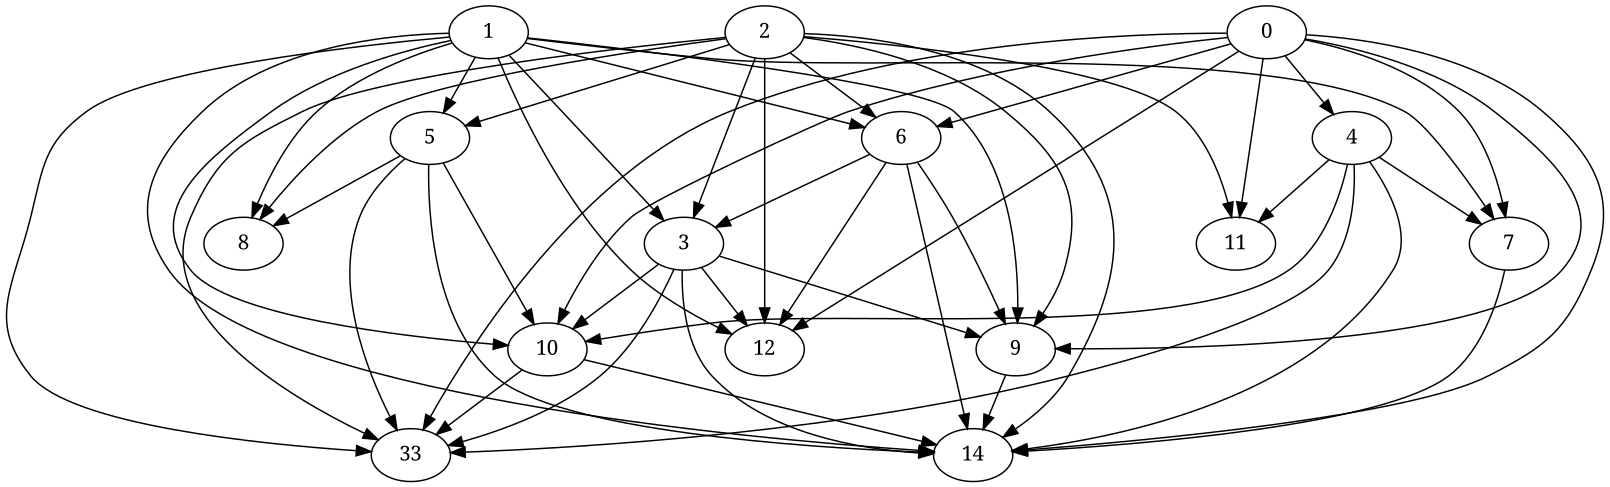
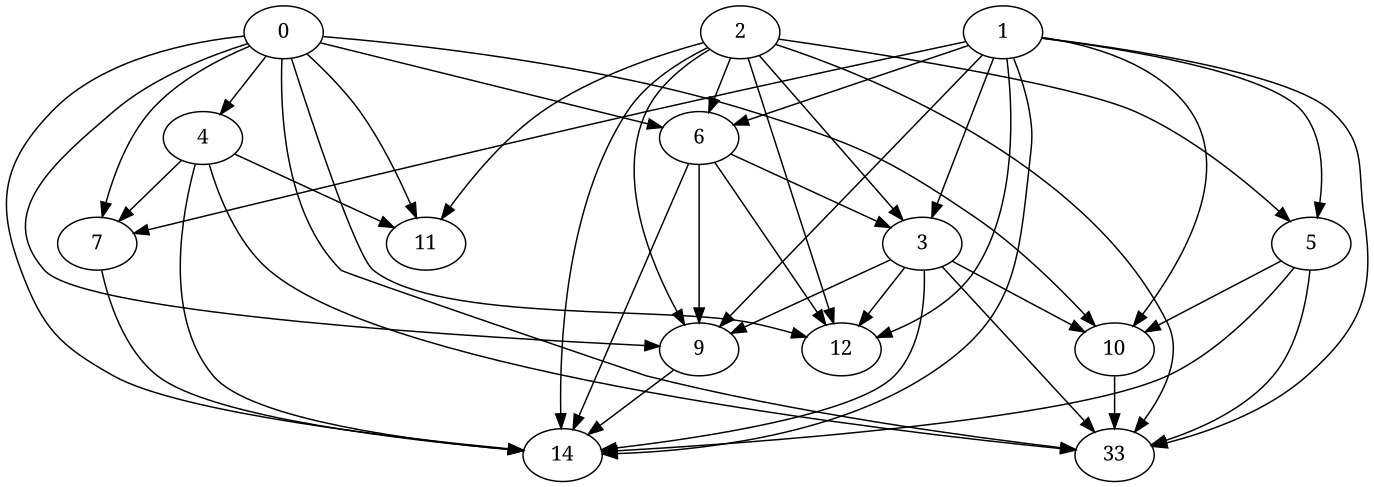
(244, 244) -> none
(1009, 318) -> none
(761, 403) -> none
